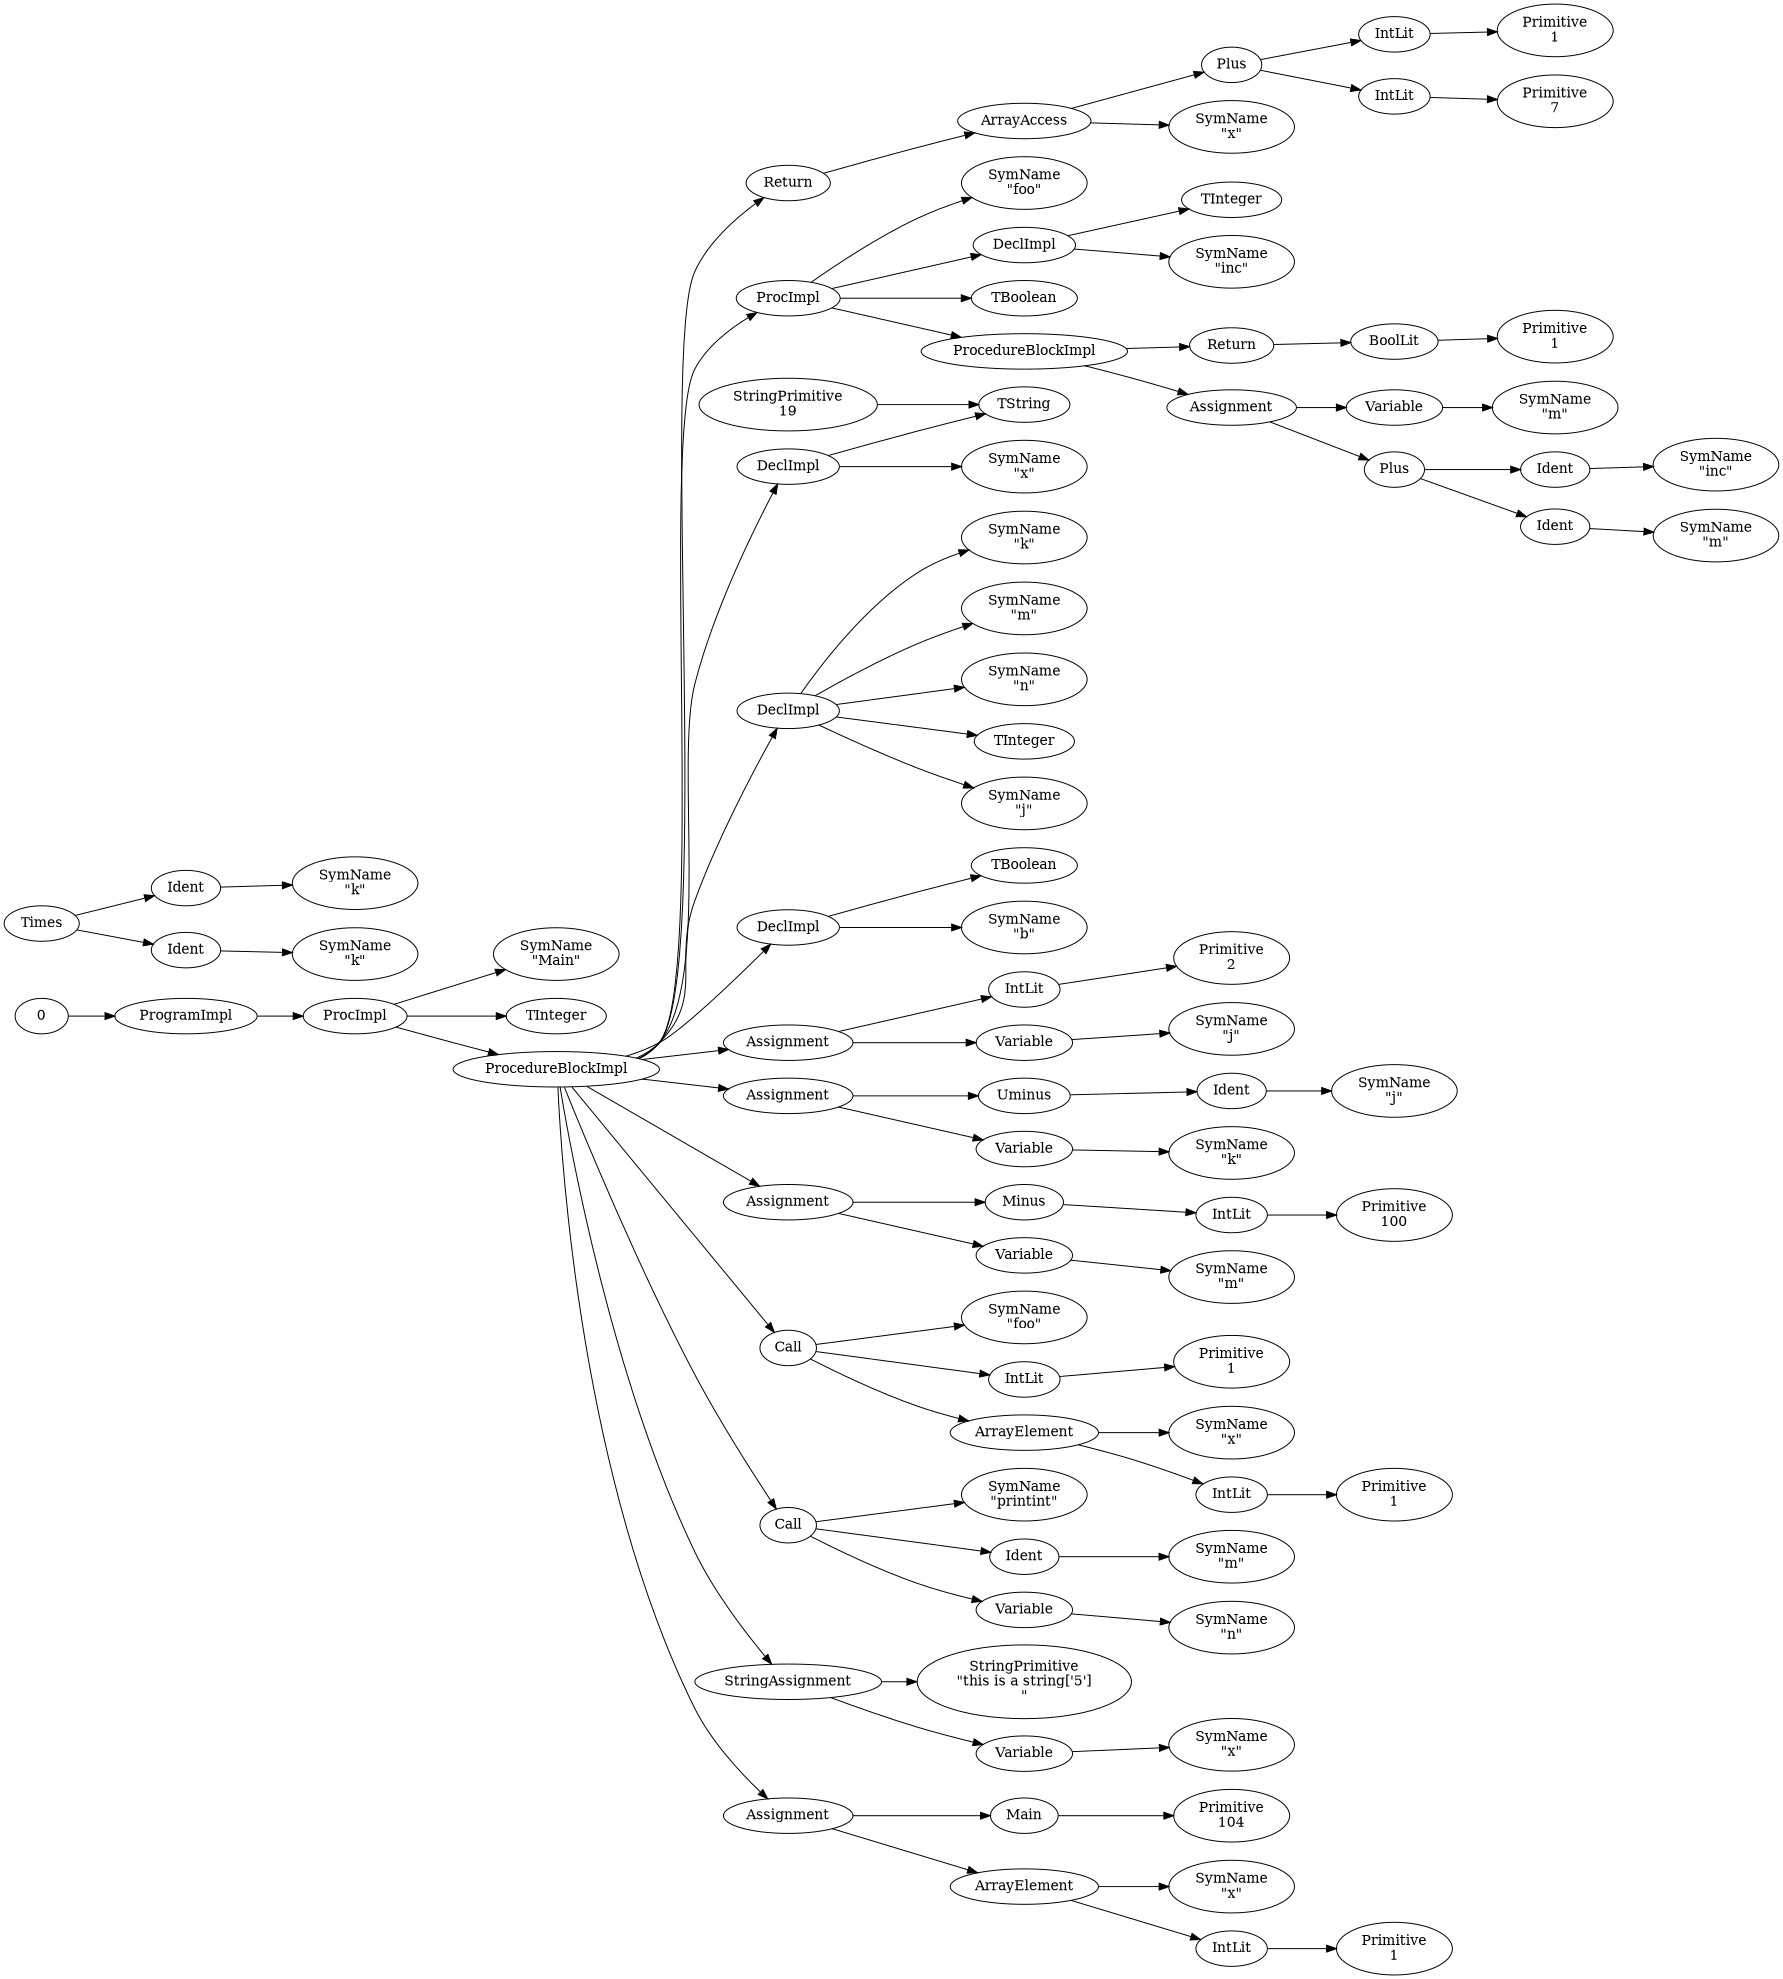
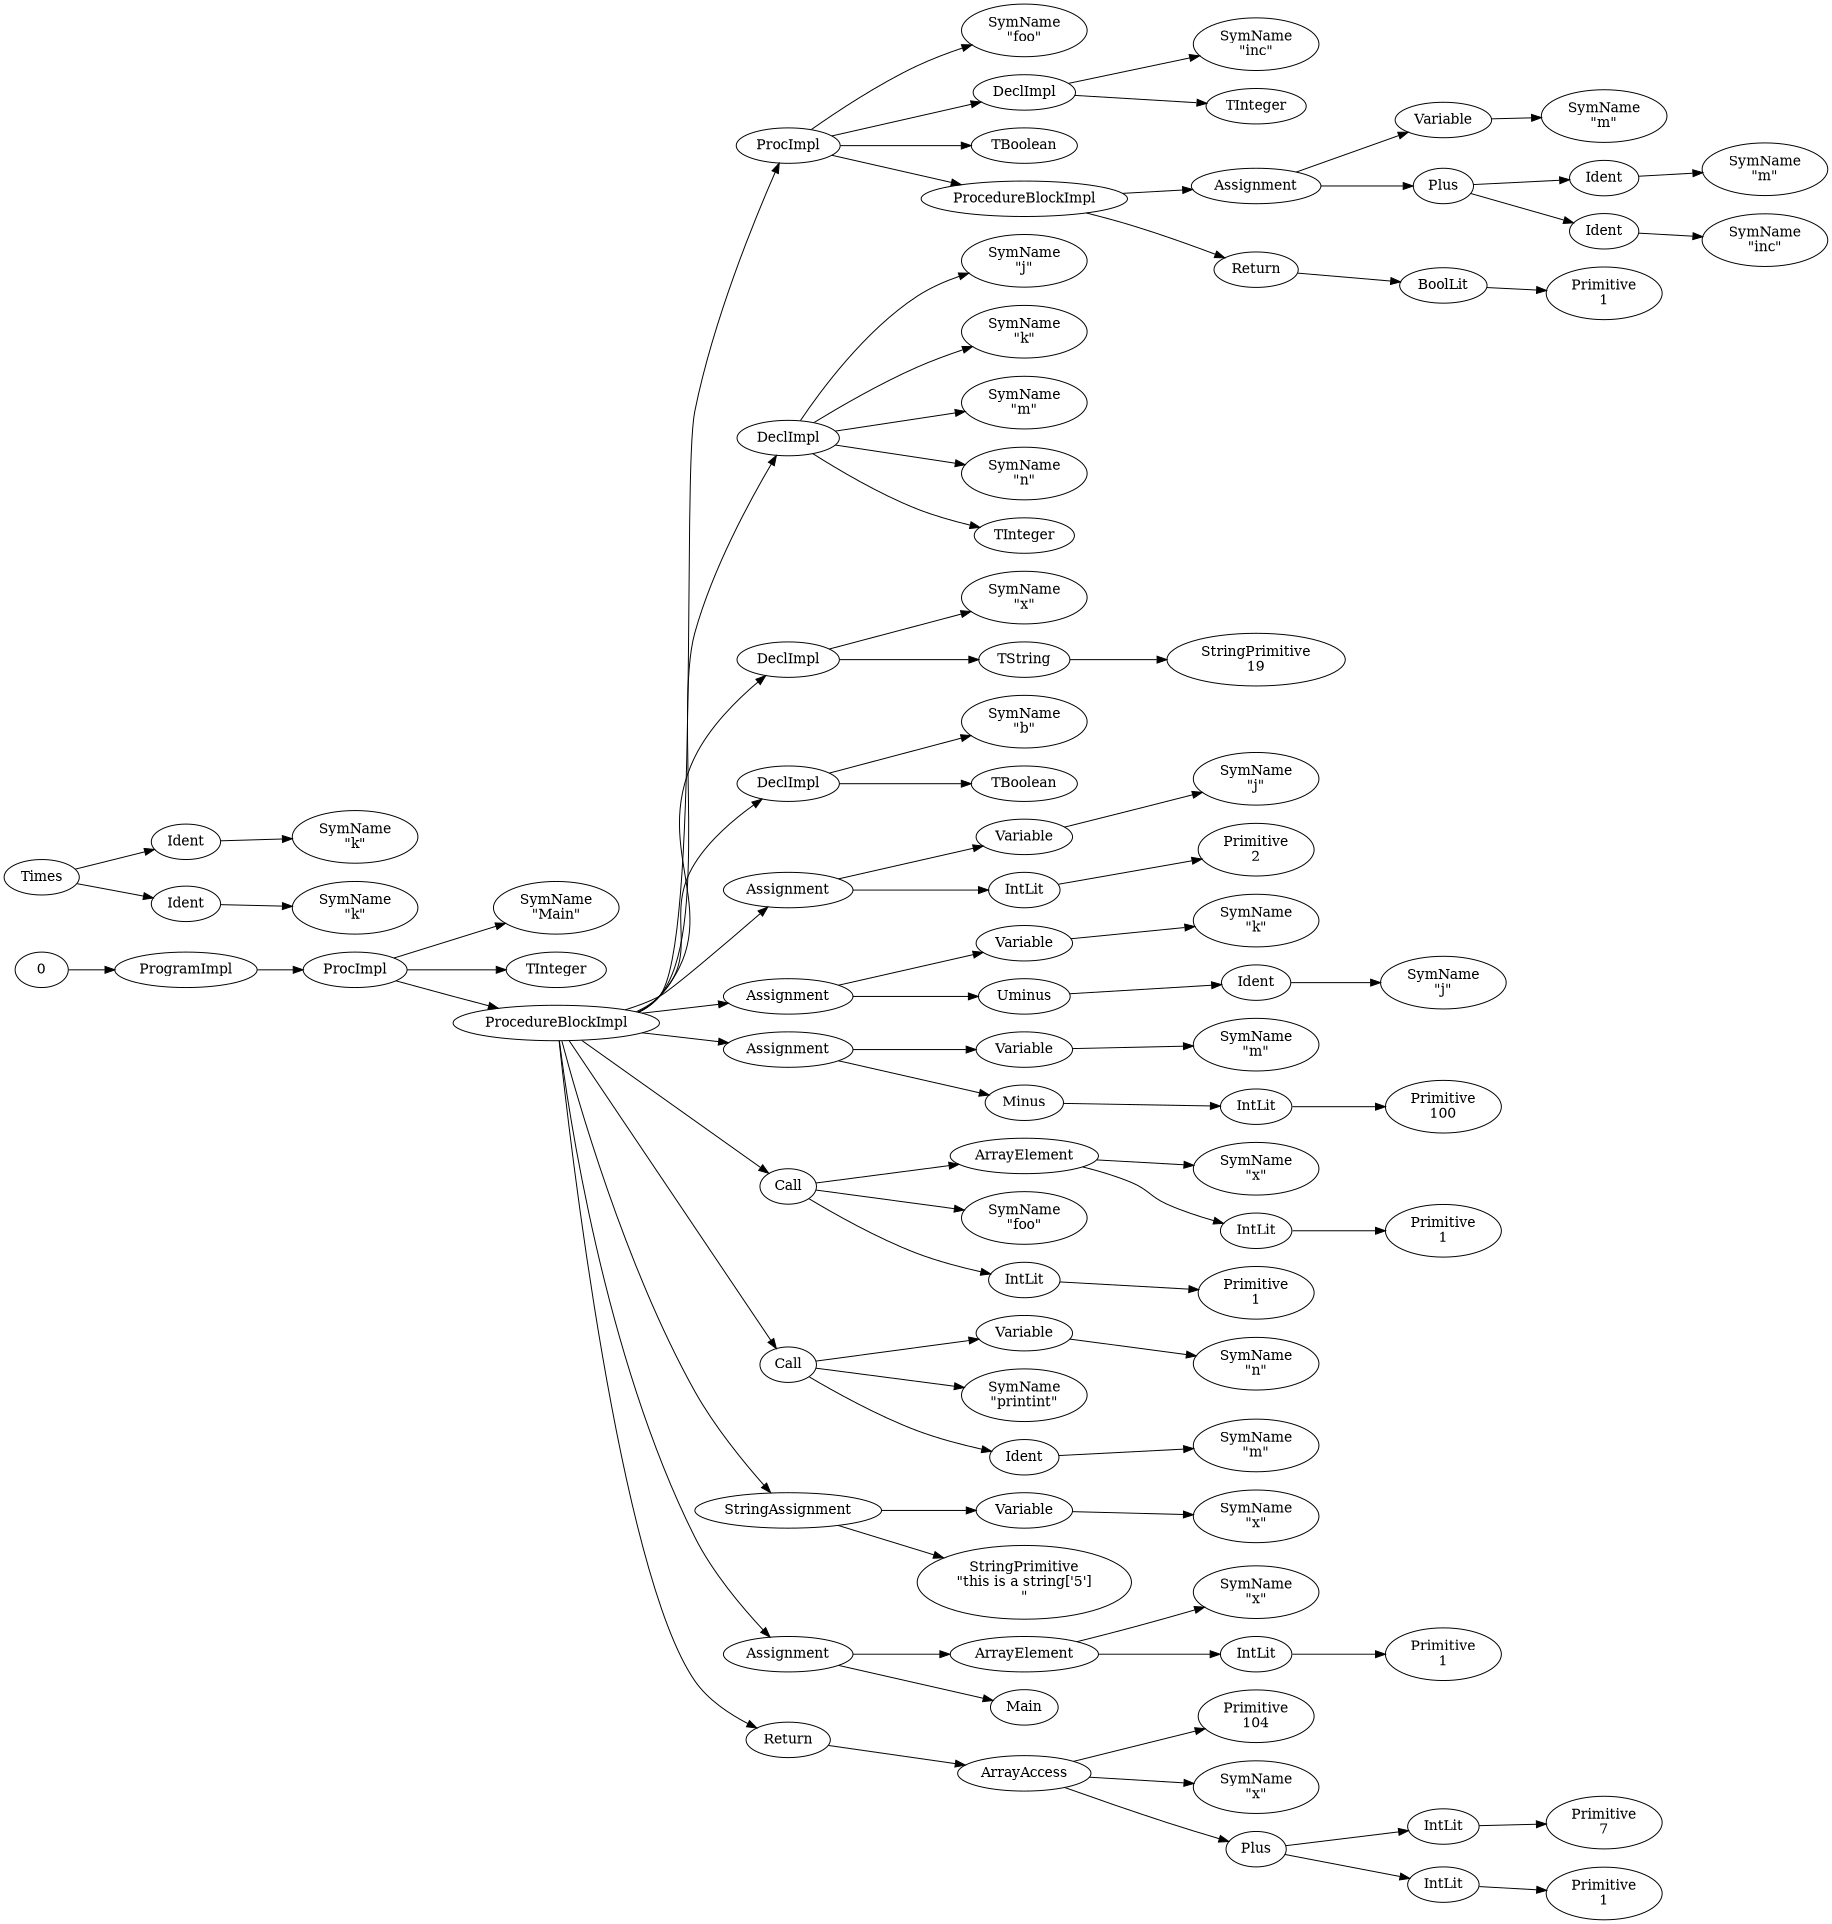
(923, 405) -> (1113, 660)
(1111, 1816) -> (1134, 1746)
